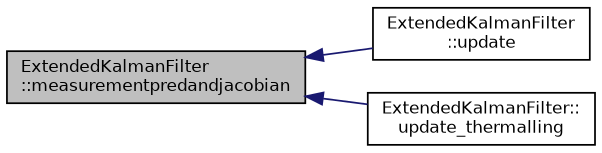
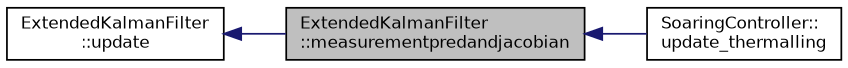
(348, 52) -> (264, 34)
(481, 119) -> (744, 34)
